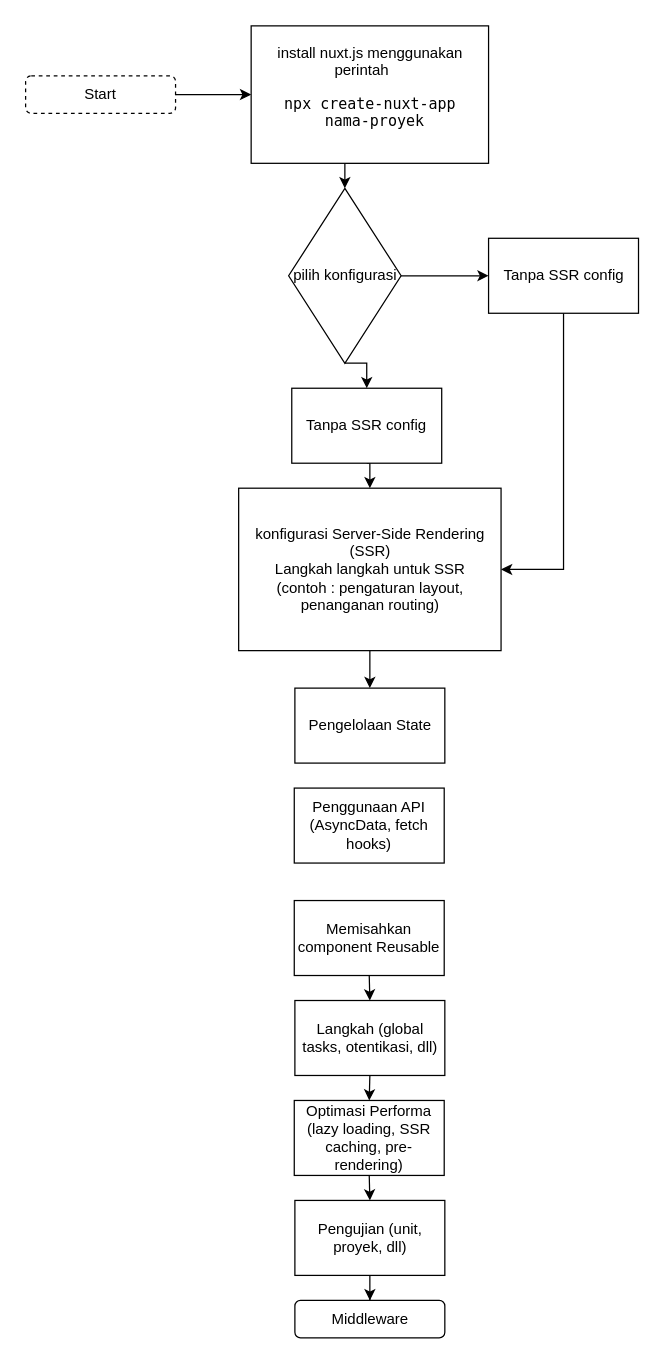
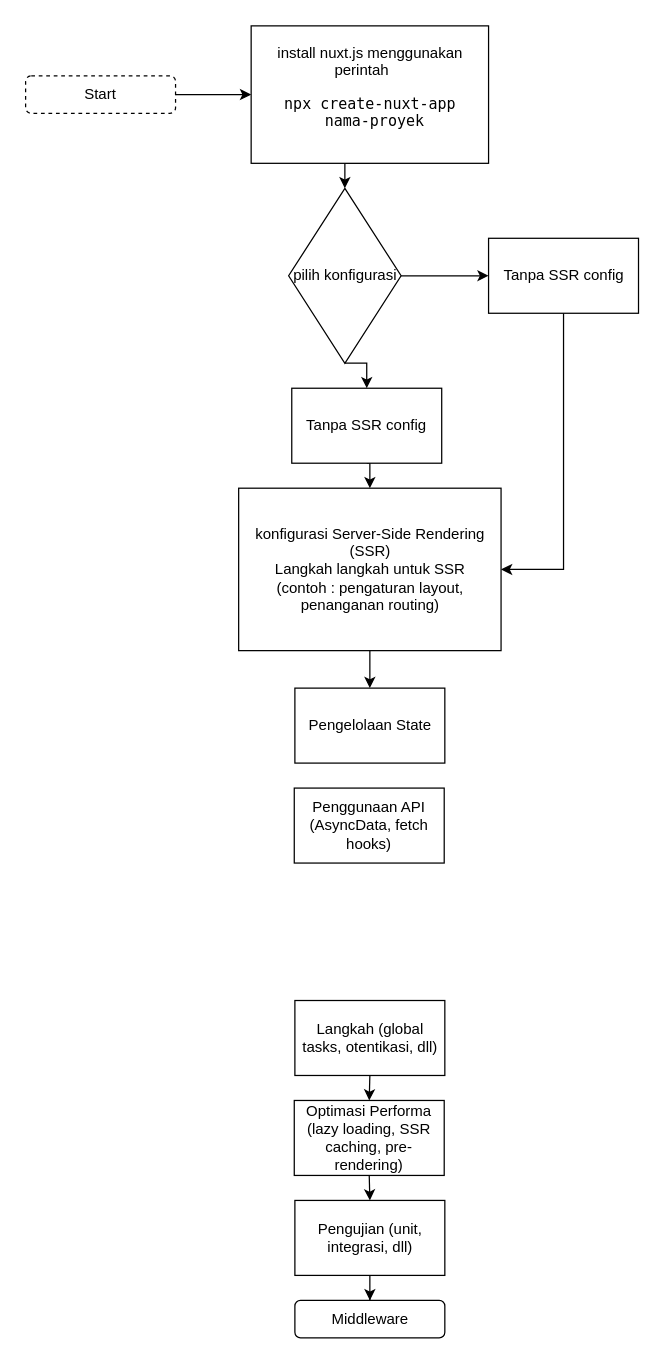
(369, 938) -> none
(370, 984) -> none
(371, 1238) -> (371, 1238)
